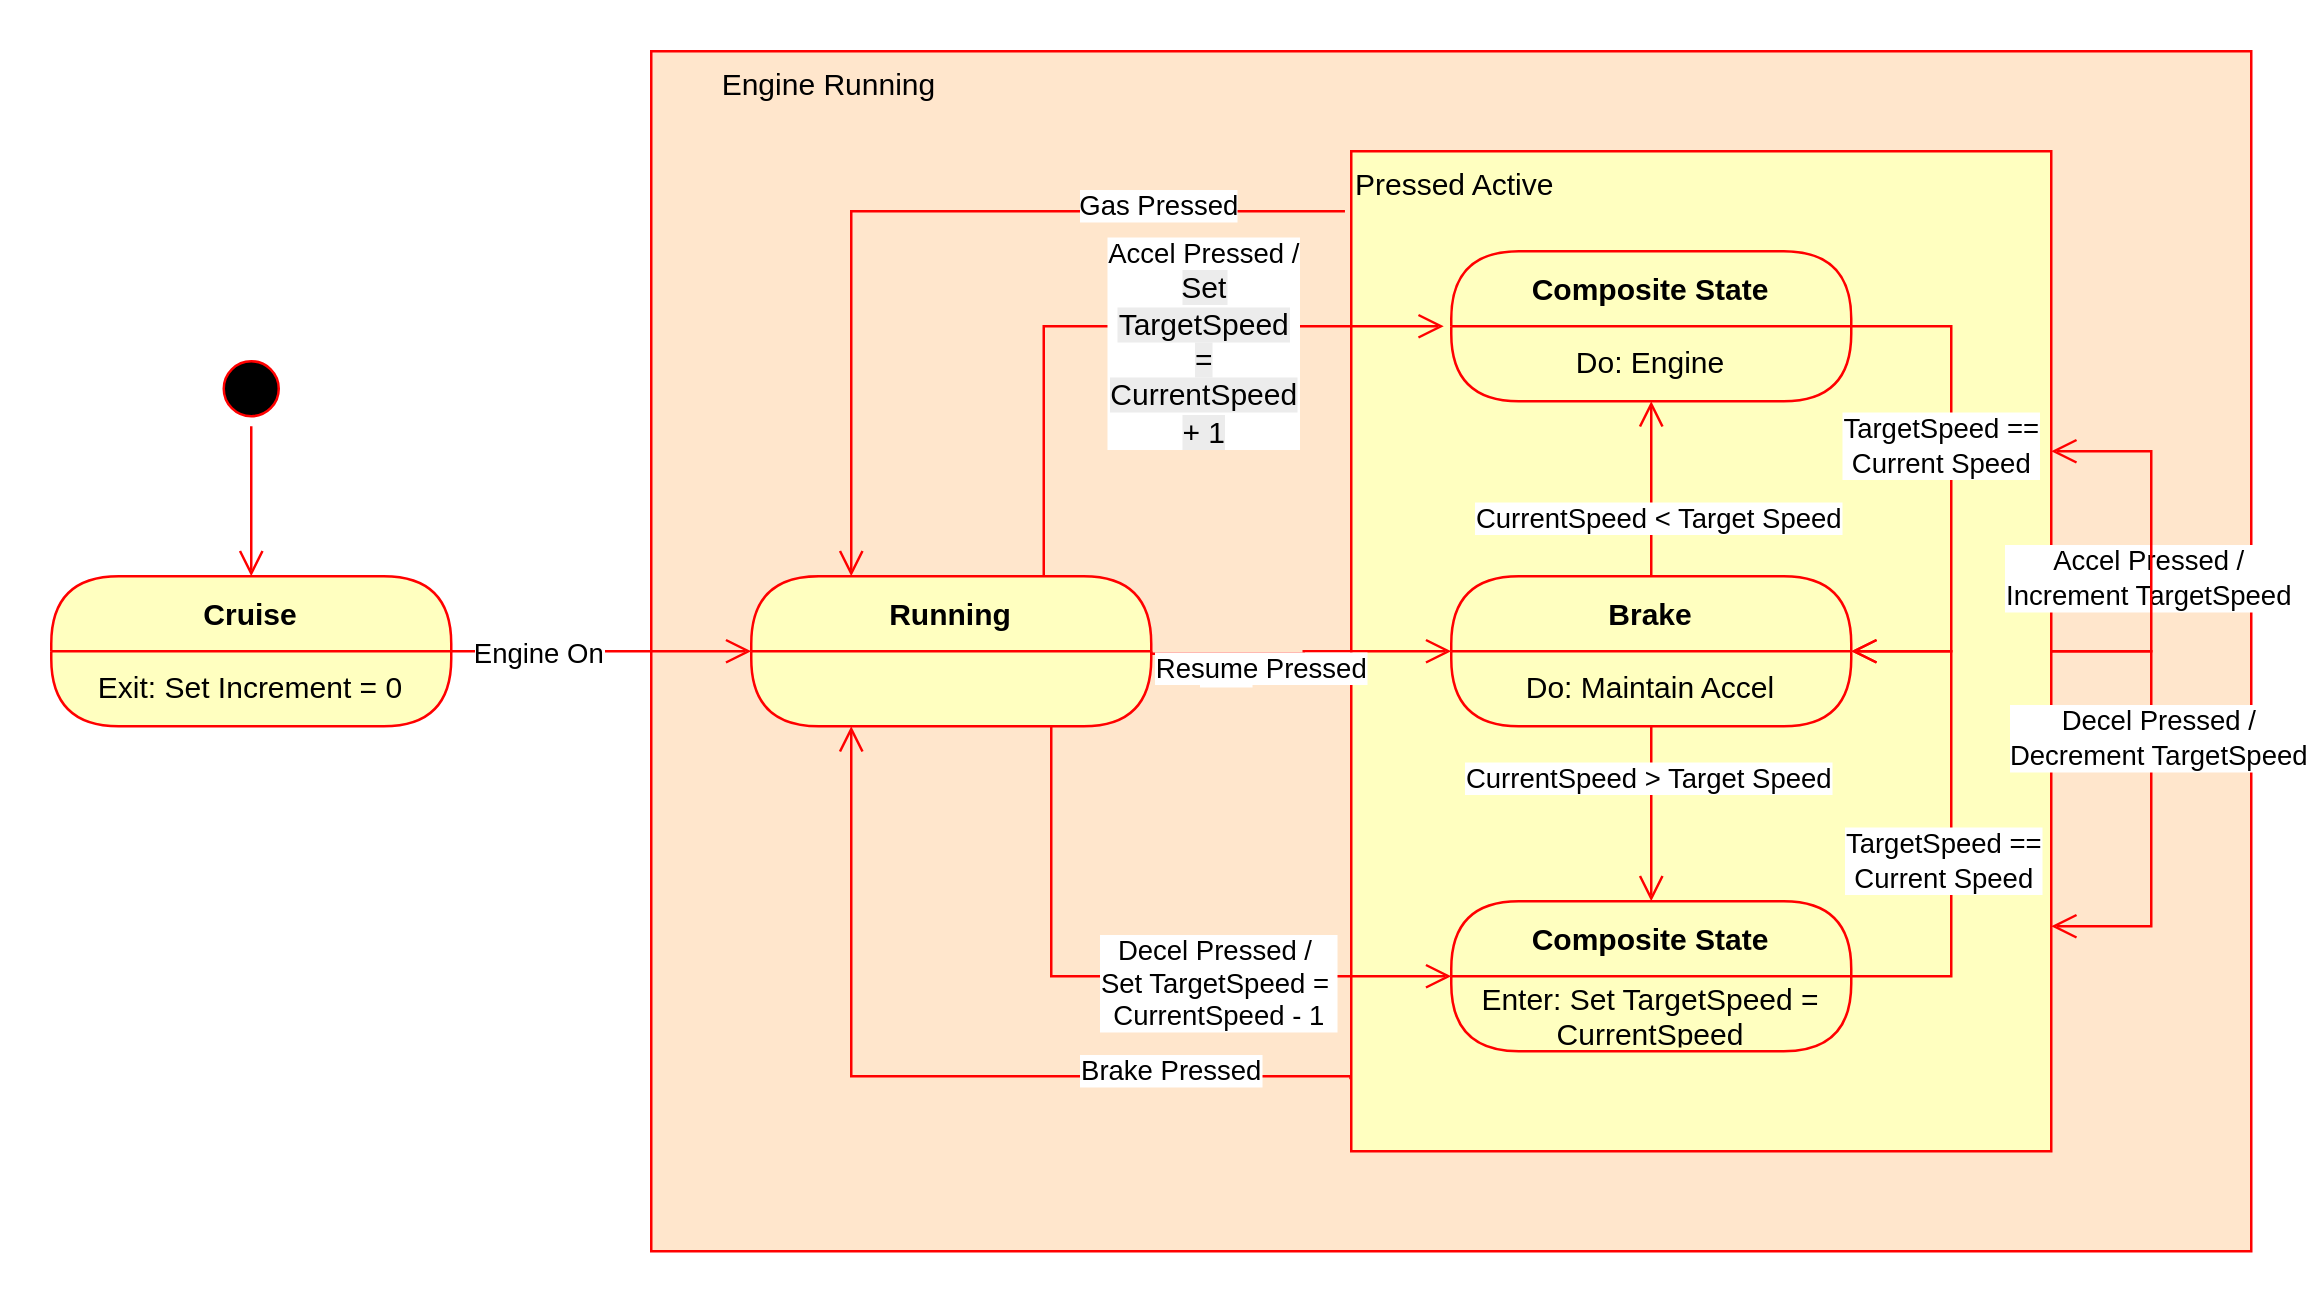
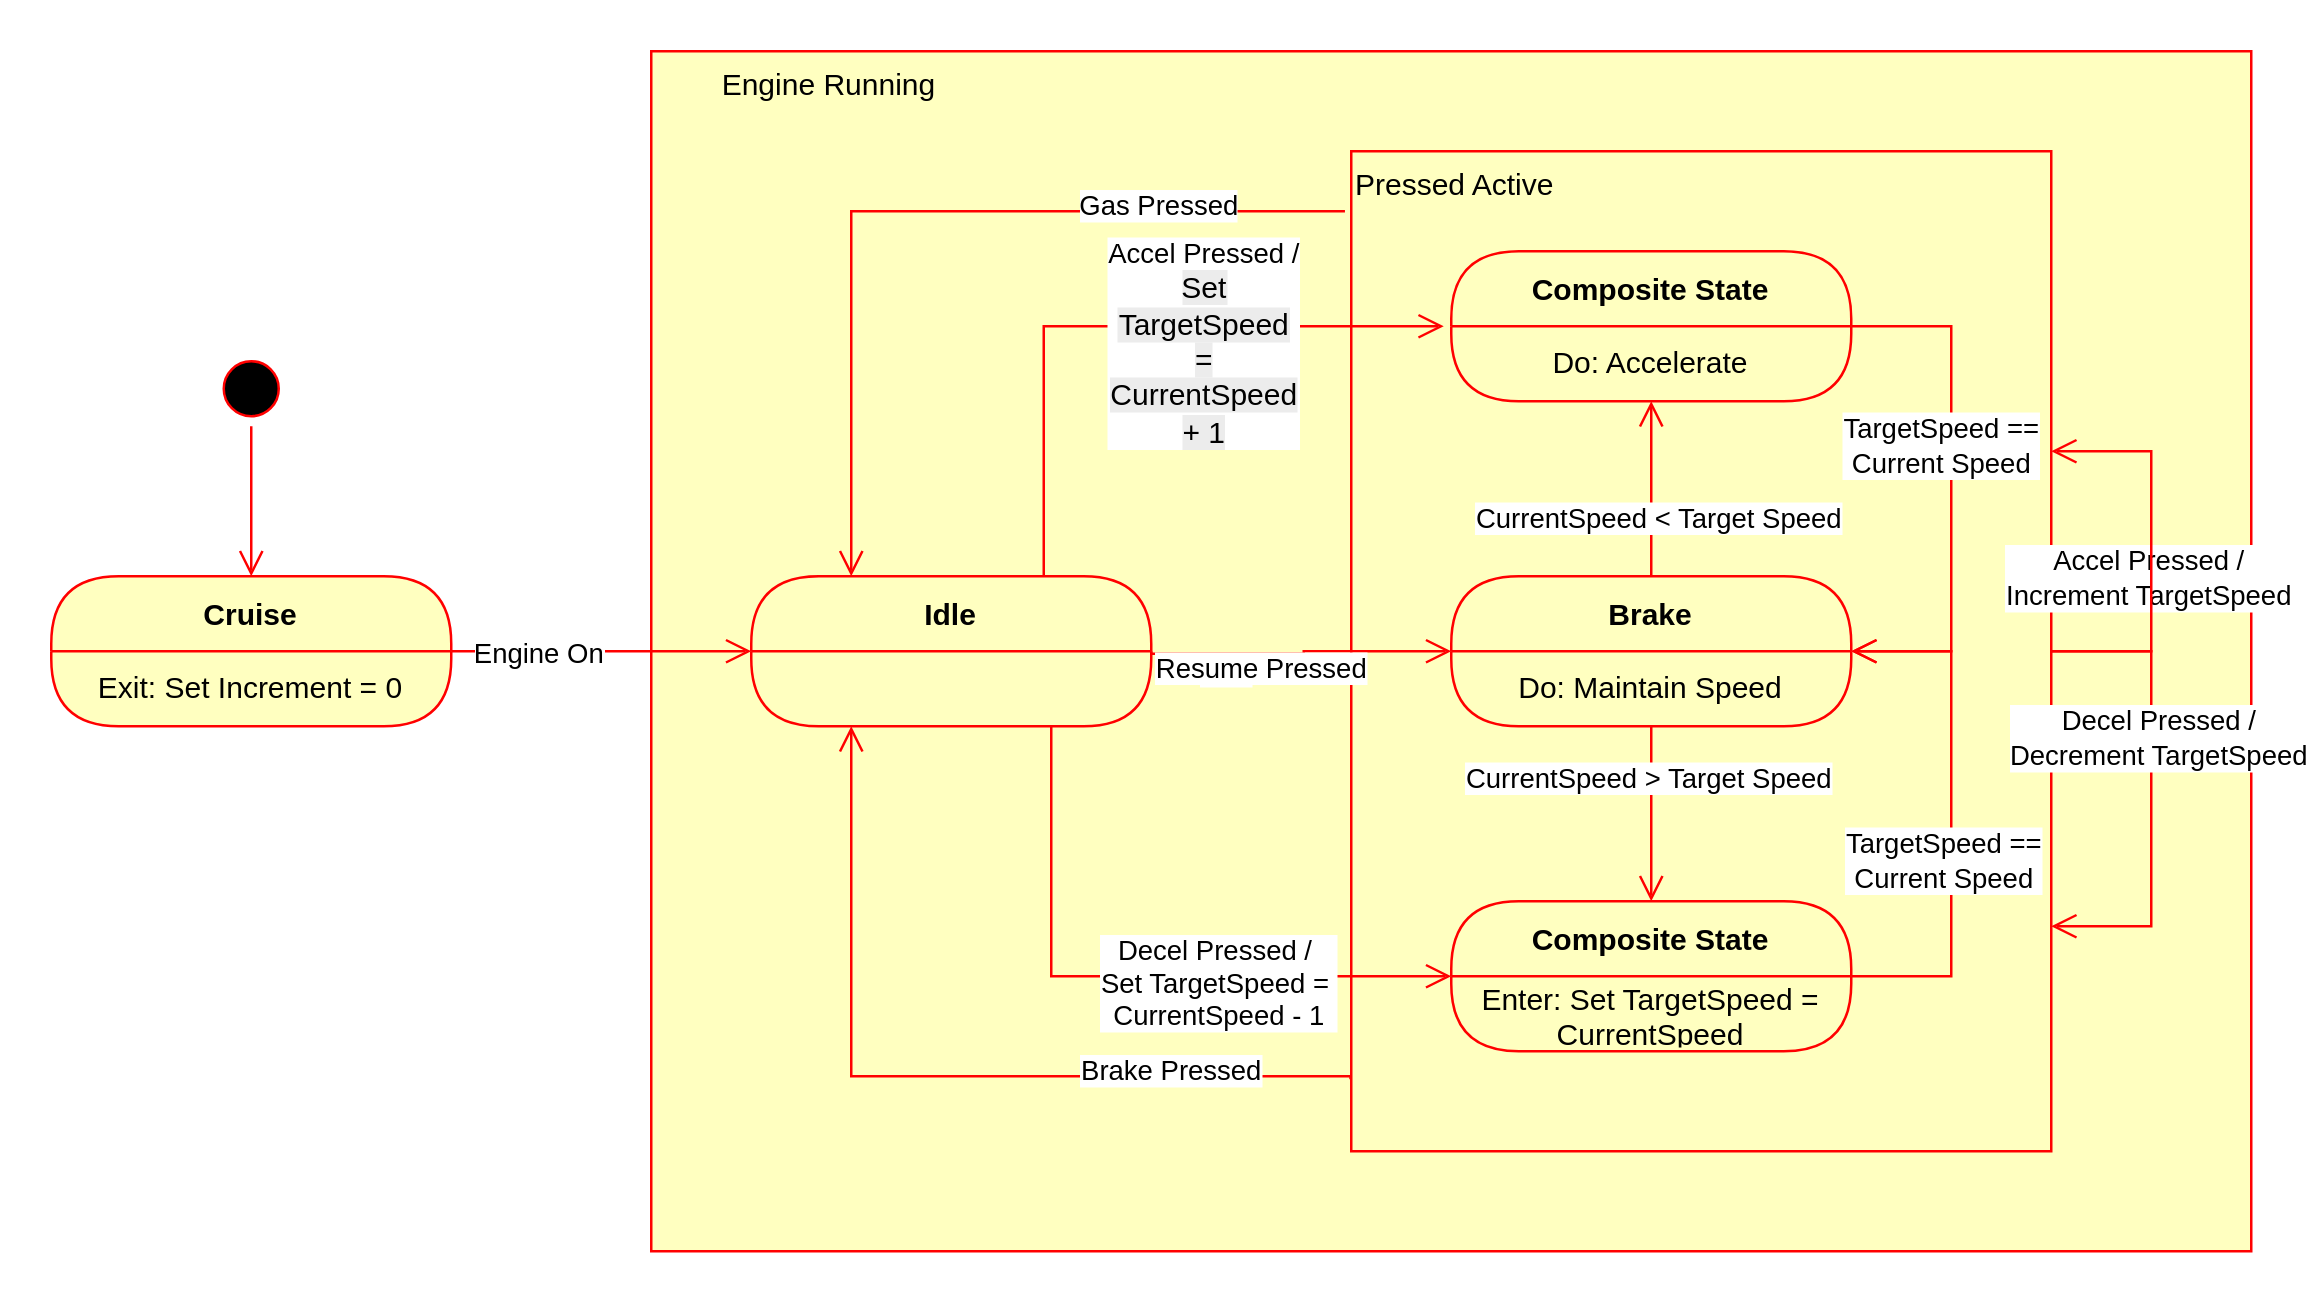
(762, 87) -> (762, 87)
(1651, 364) -> (1651, 364)
(950, 615) -> (950, 615)
(1651, 689) -> (1651, 689)
